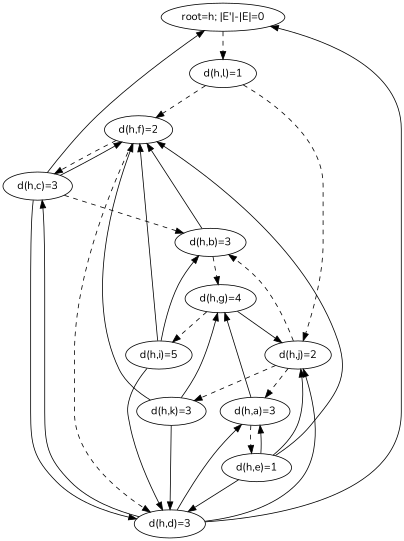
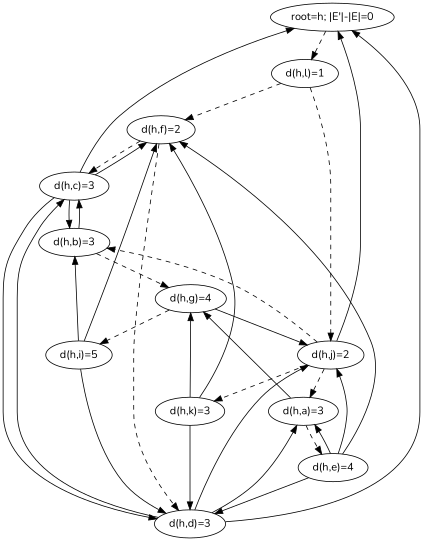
(177, 189) -> (80, 218)
none -> (360, 190)
(120, 213) -> (69, 210)
(257, 468) -> (333, 468)
